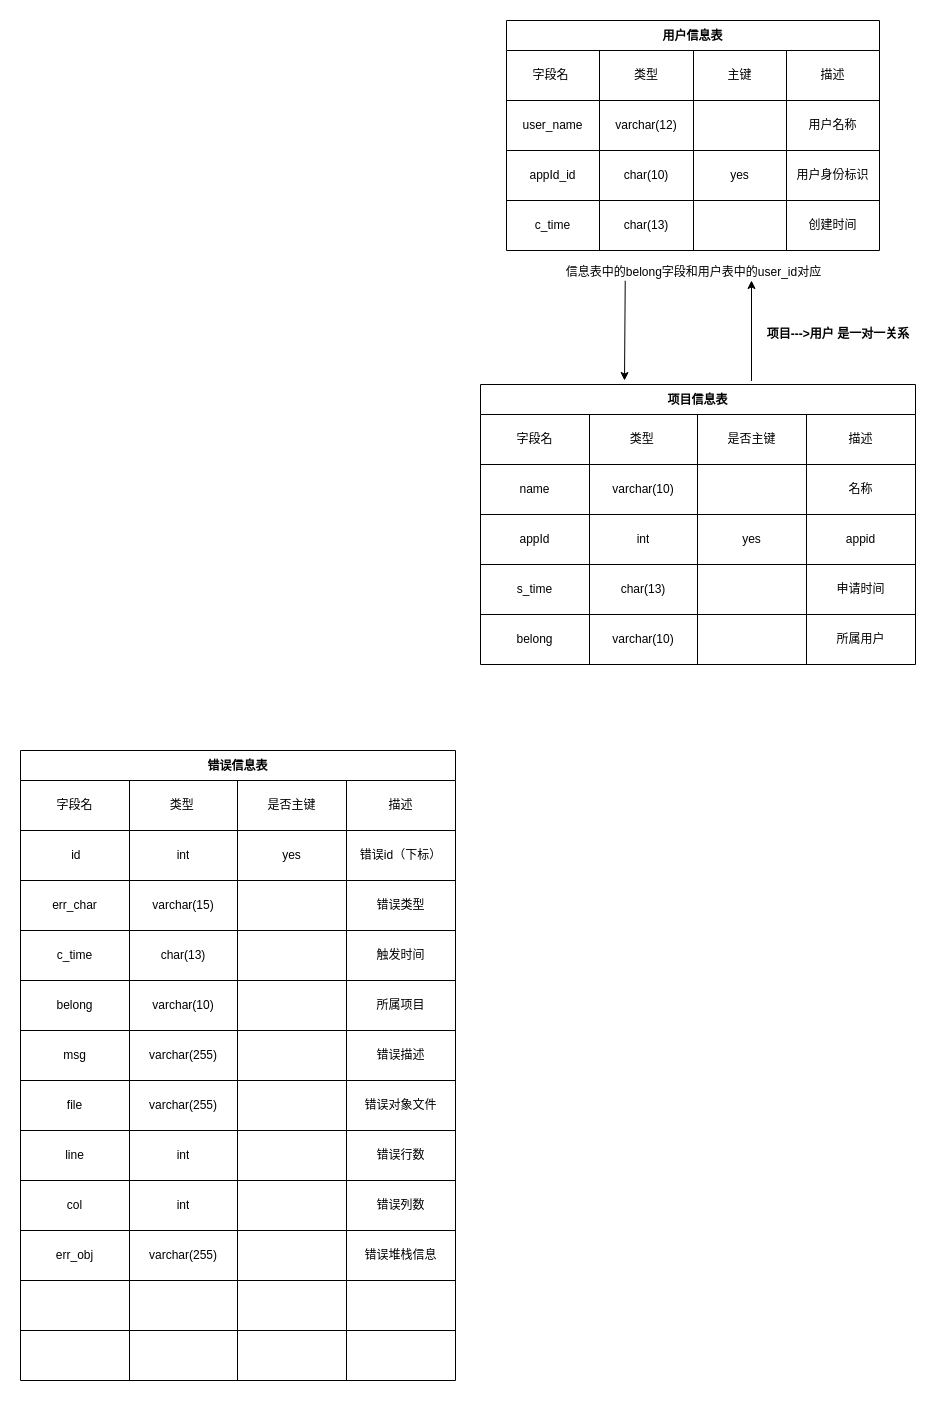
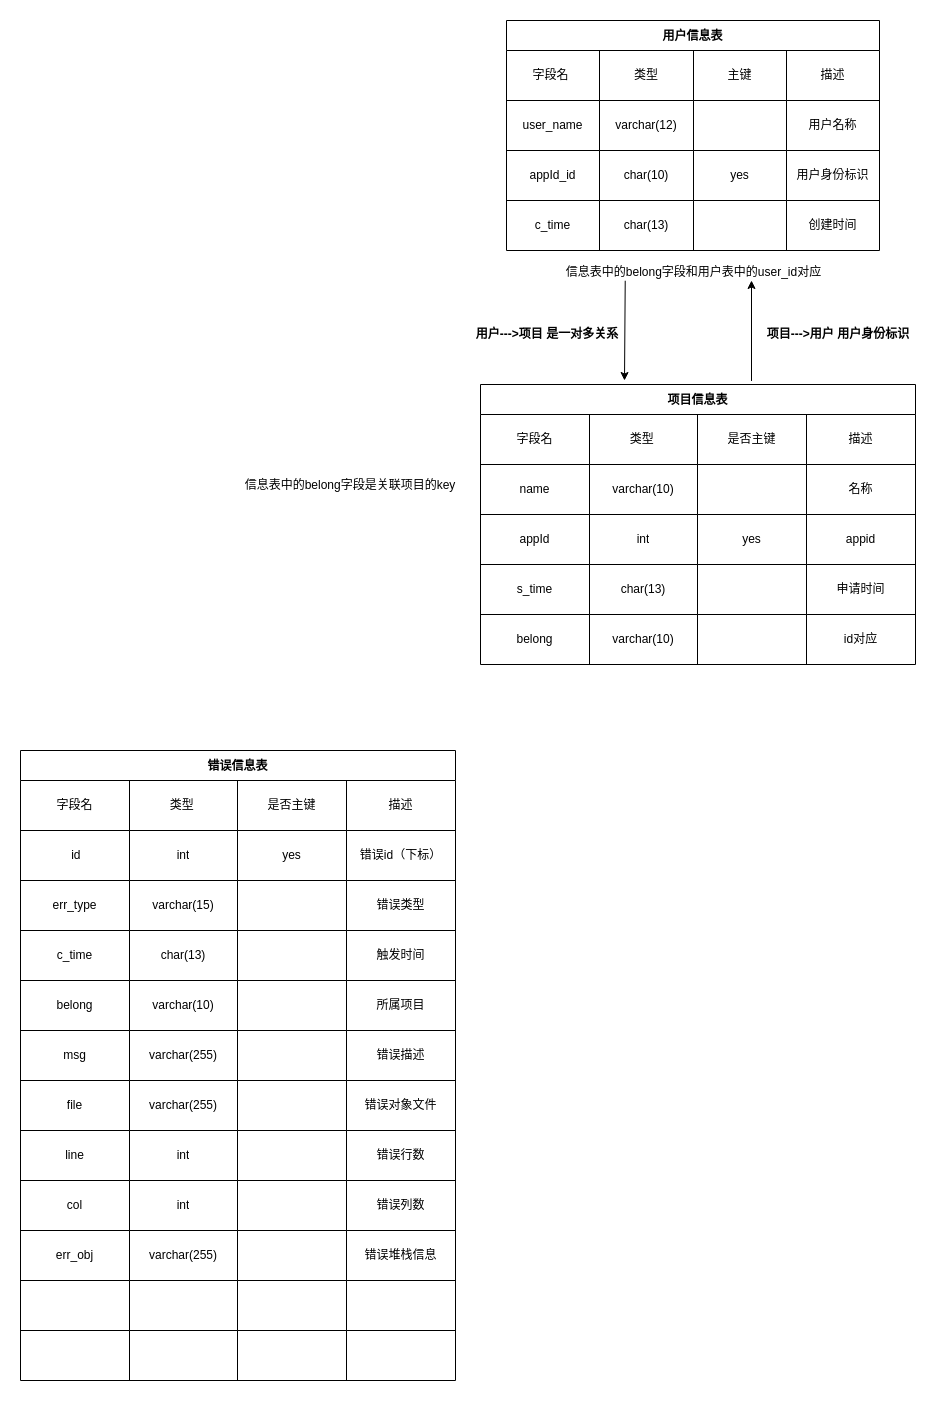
none -> (548, 335)
(839, 335) -> (839, 335)
none -> (351, 486)
(861, 640) -> (861, 640)
(75, 906) -> (75, 906)
